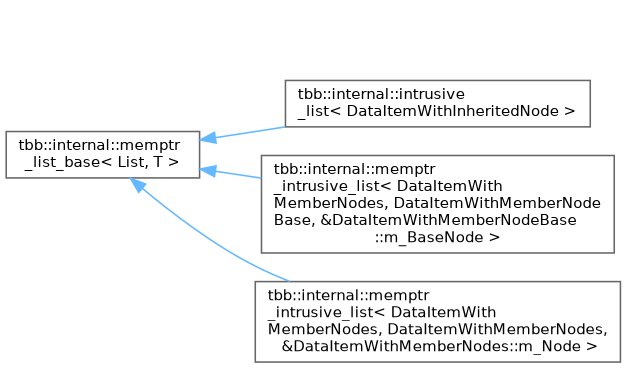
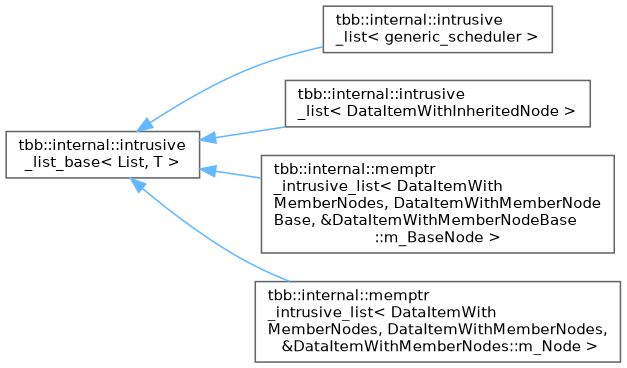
none -> (438, 29)
(103, 155) -> (103, 155)
